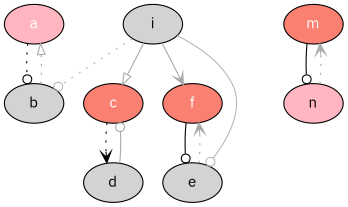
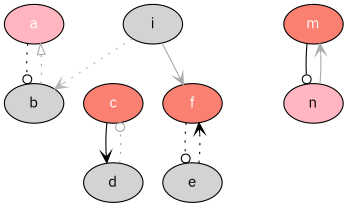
(136, 59) -> none
(97, 61) -> (97, 61)
(321, 69) -> (321, 69)
(233, 87) -> none
(106, 137) -> (106, 137)
(185, 138) -> (185, 138)
(121, 147) -> (121, 147)
(200, 148) -> (200, 148)
